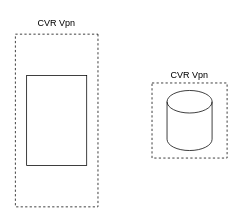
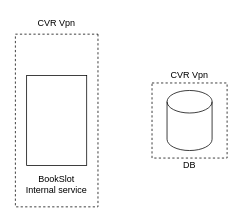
none -> (189, 165)
none -> (57, 184)
